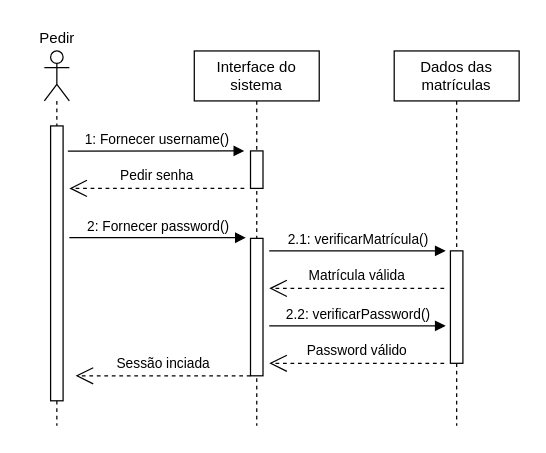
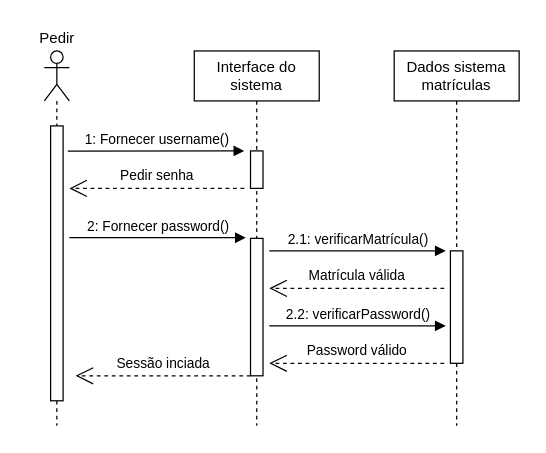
(457, 76) -> (457, 76)
